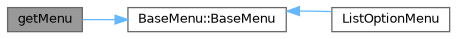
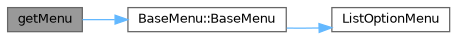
(316, 11) -> (303, 28)
